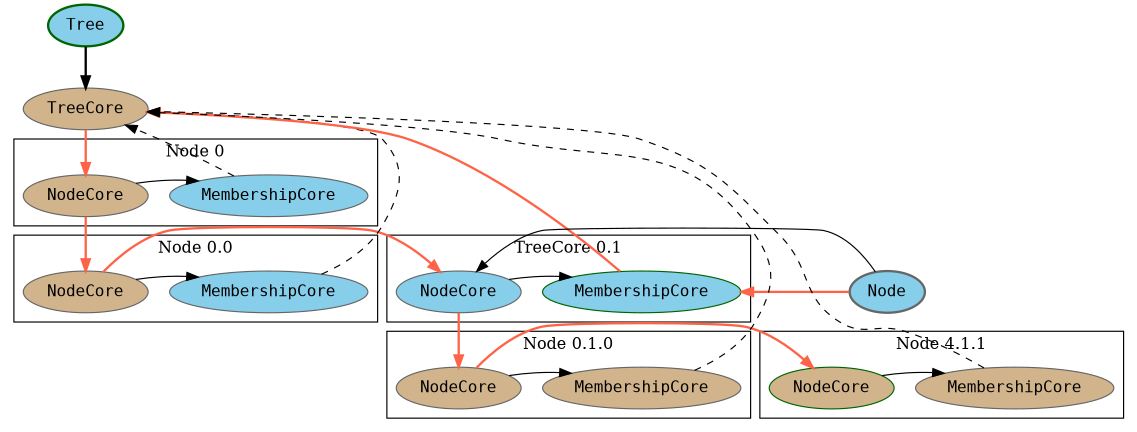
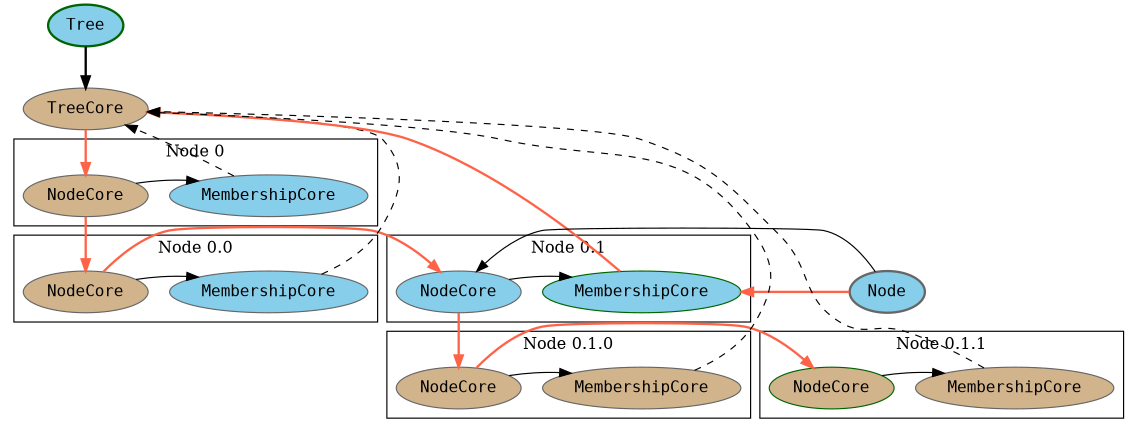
(569, 248) -> (569, 248)
(942, 345) -> (942, 345)
